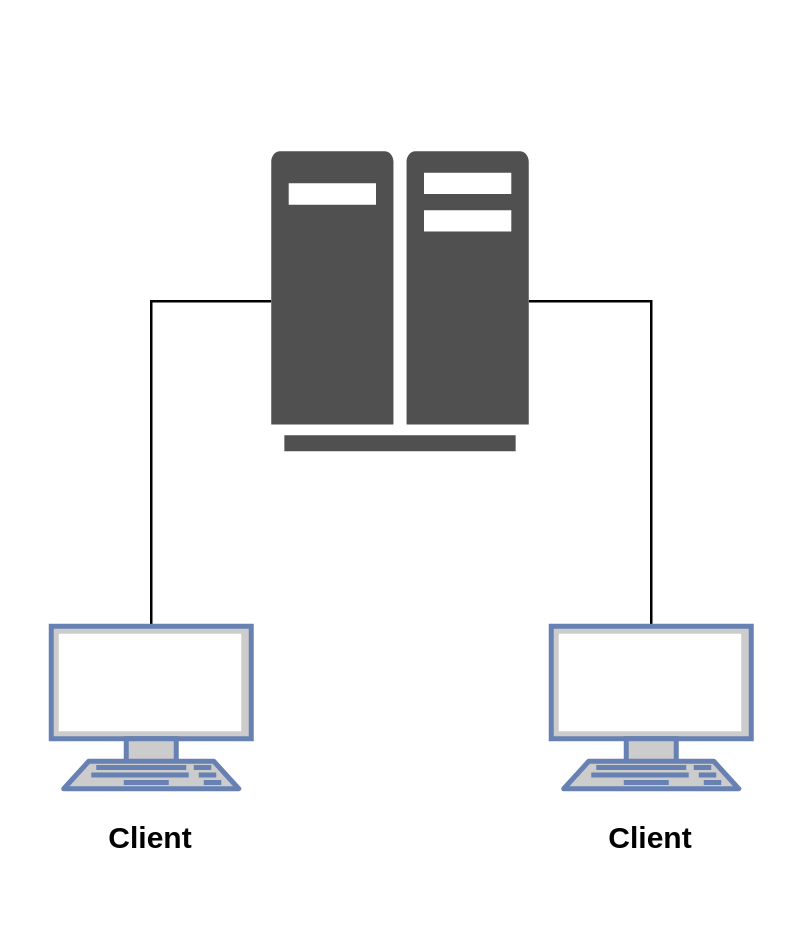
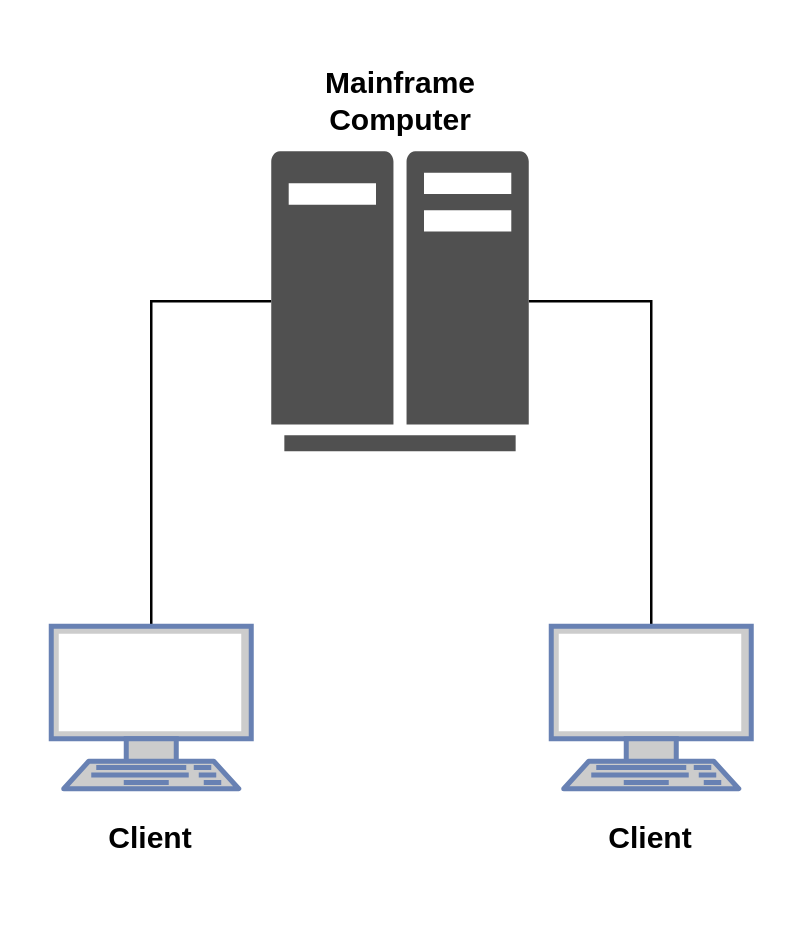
none -> (400, 101)
